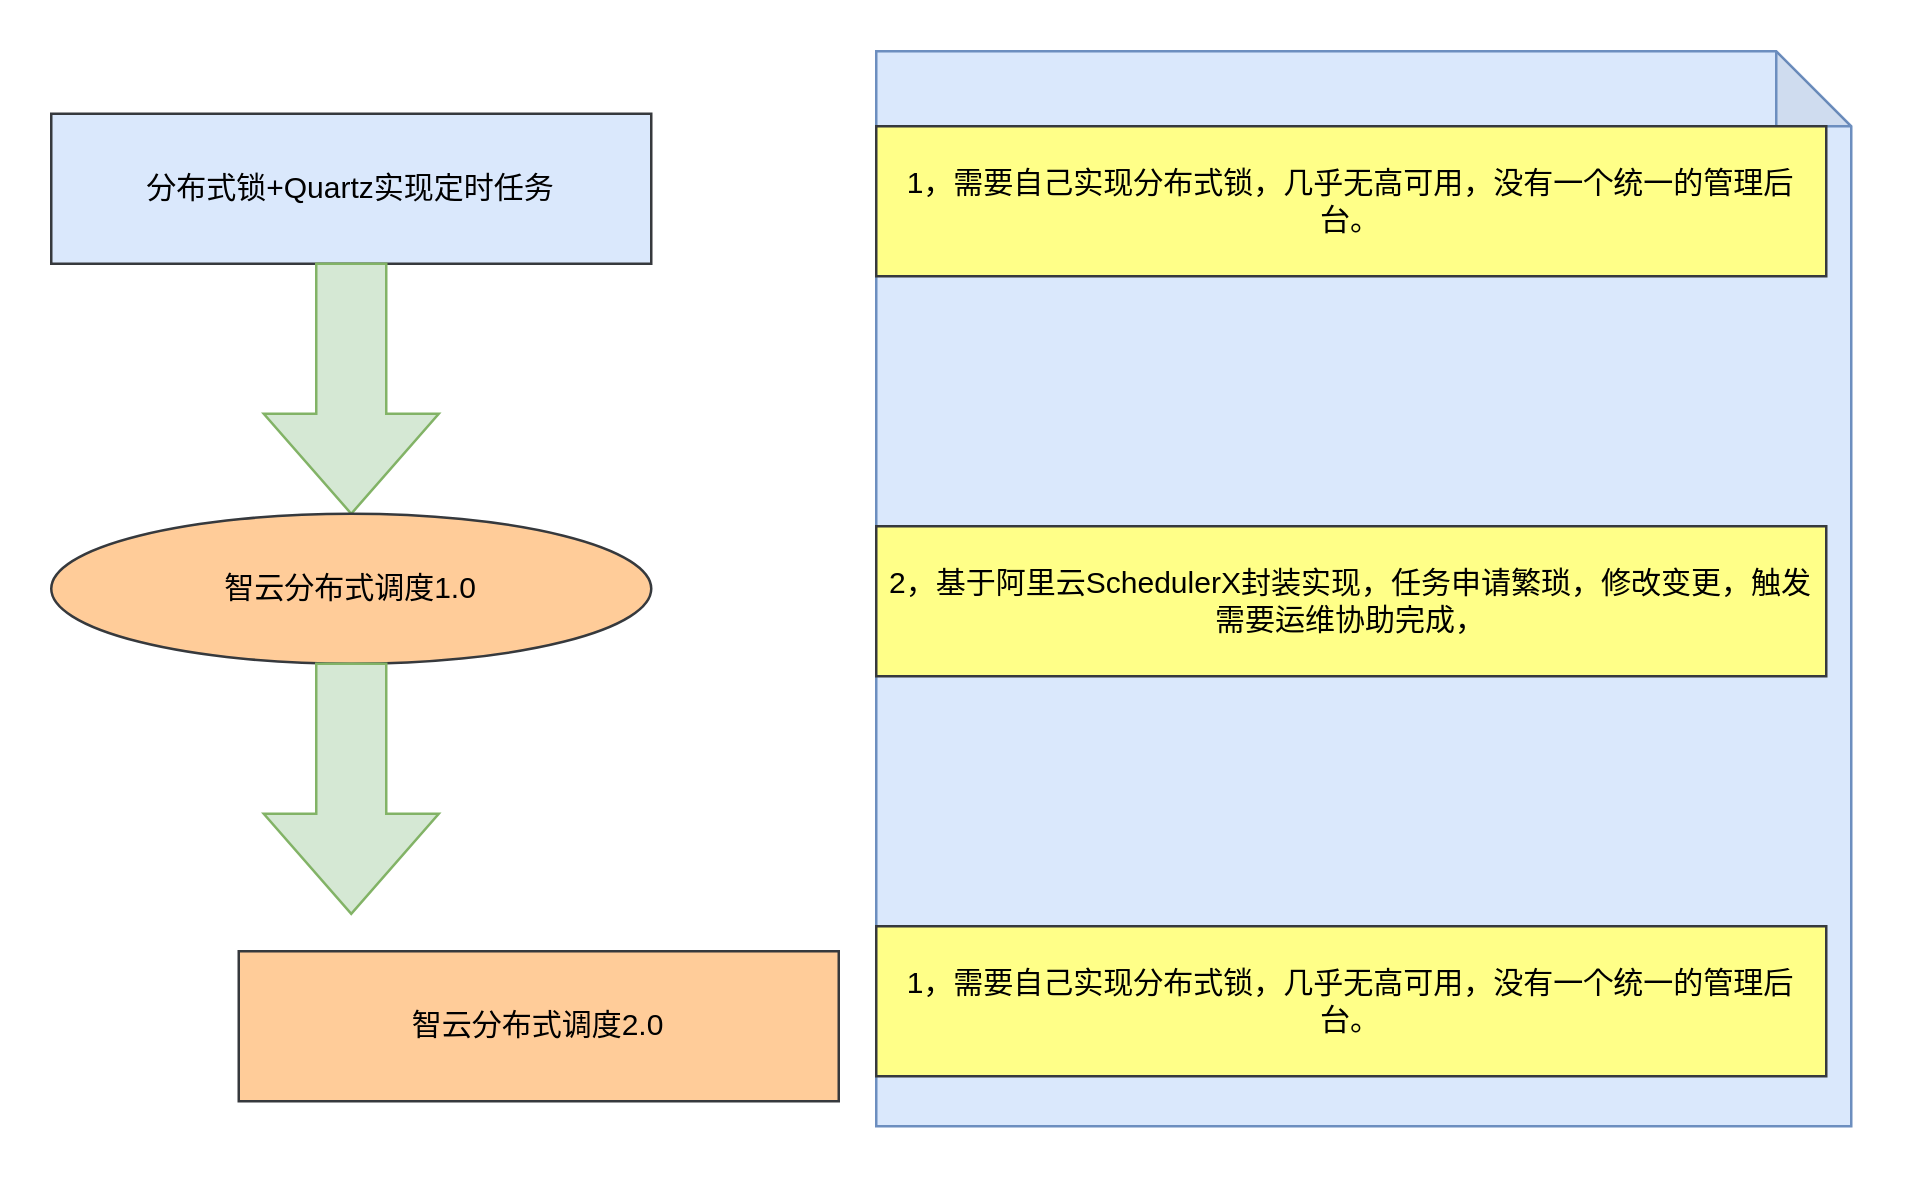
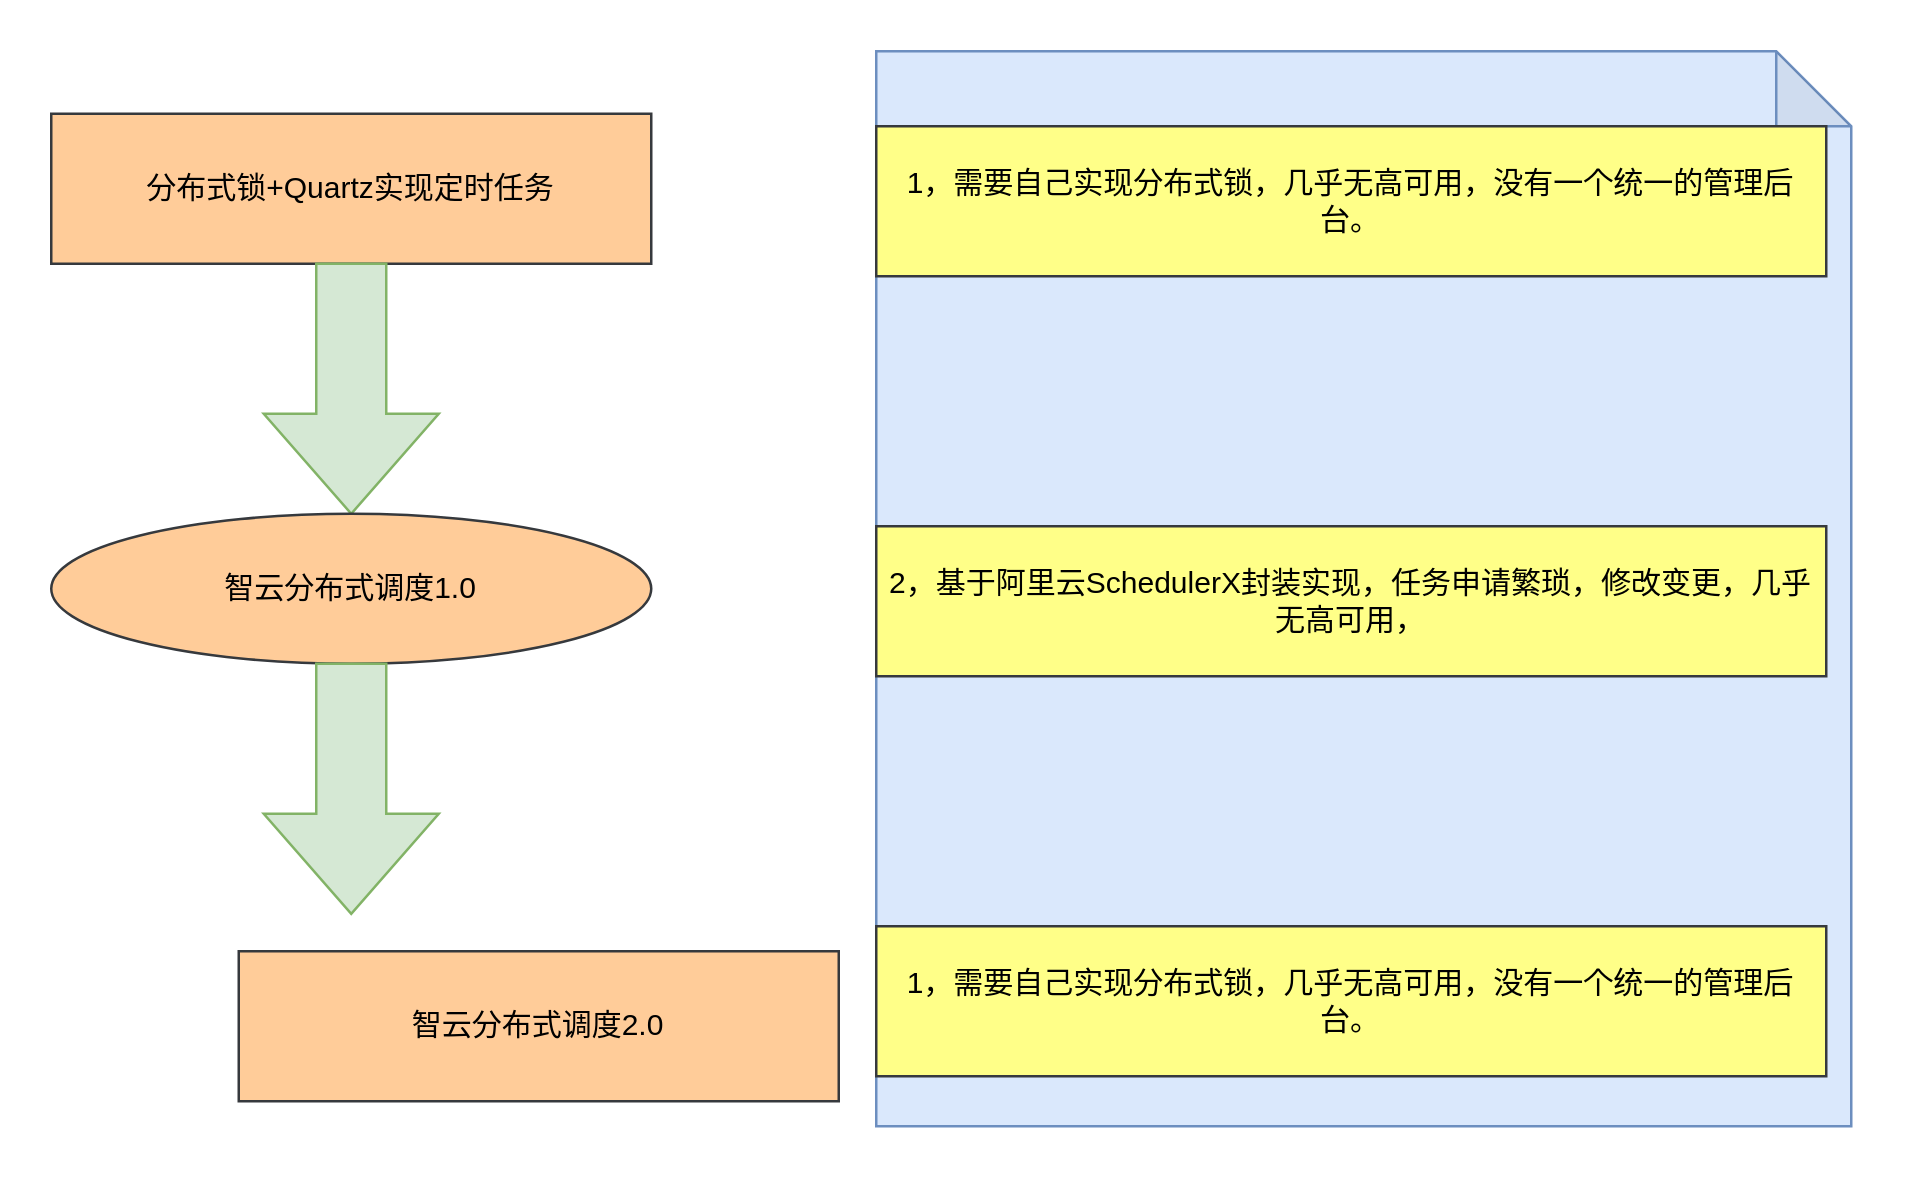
(351, 189) -> (351, 189)
(1351, 601) -> (1351, 601)
